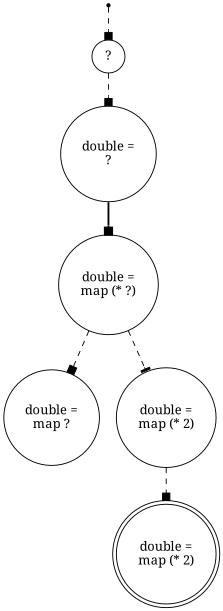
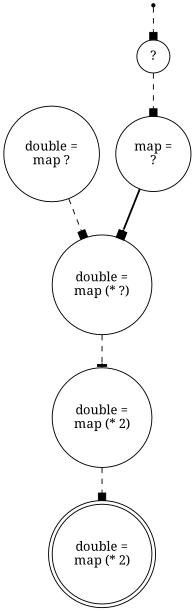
(108, 154) -> (153, 154)
(82, 348) -> (75, 214)
